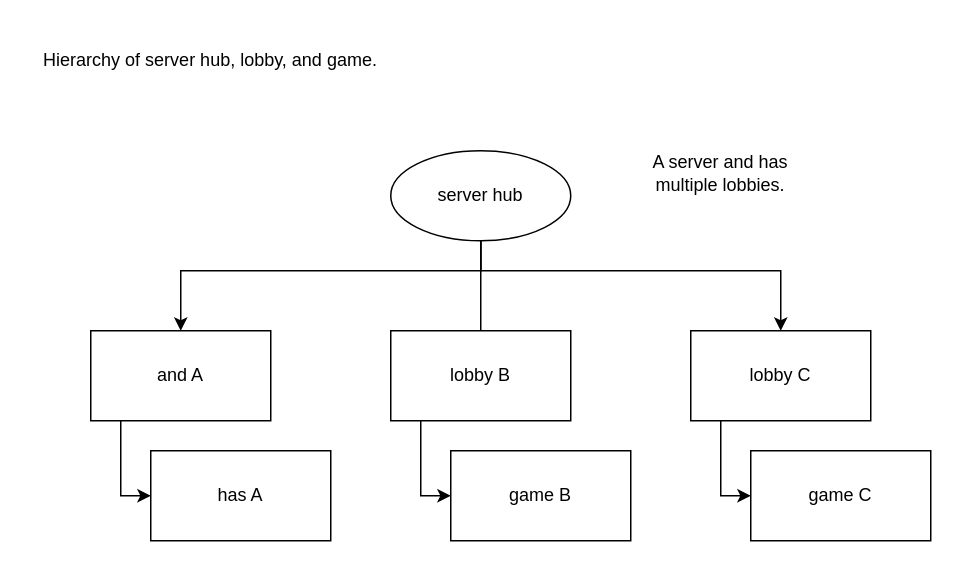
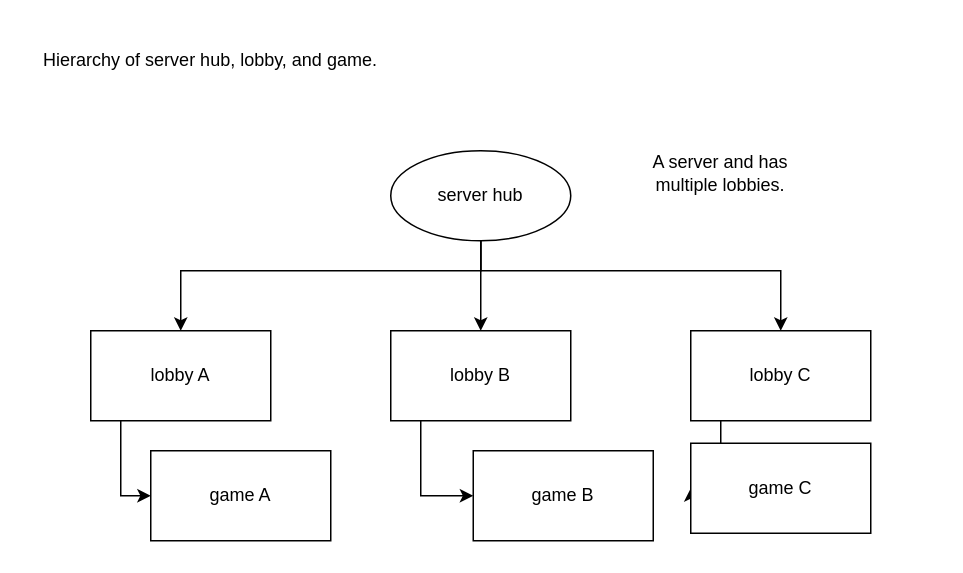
(481, 323) -> (481, 319)
(181, 376) -> (181, 376)
(241, 496) -> (241, 496)
(541, 496) -> (563, 496)
(841, 496) -> (781, 488)
